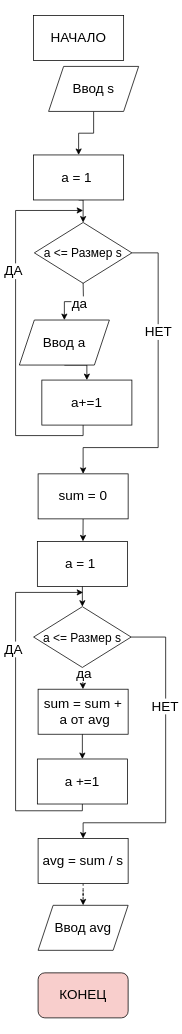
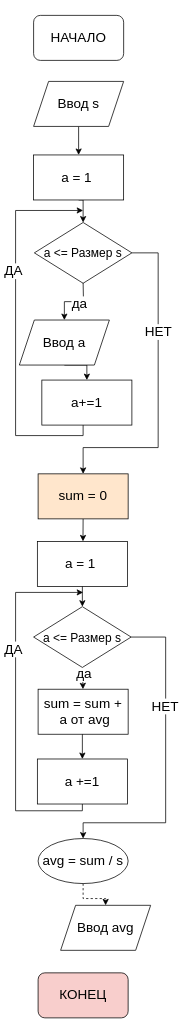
(78, 38) -> (78, 38)
(93, 89) -> (78, 104)
(83, 496) -> (83, 496)
(83, 861) -> (83, 861)
(83, 927) -> (105, 927)
